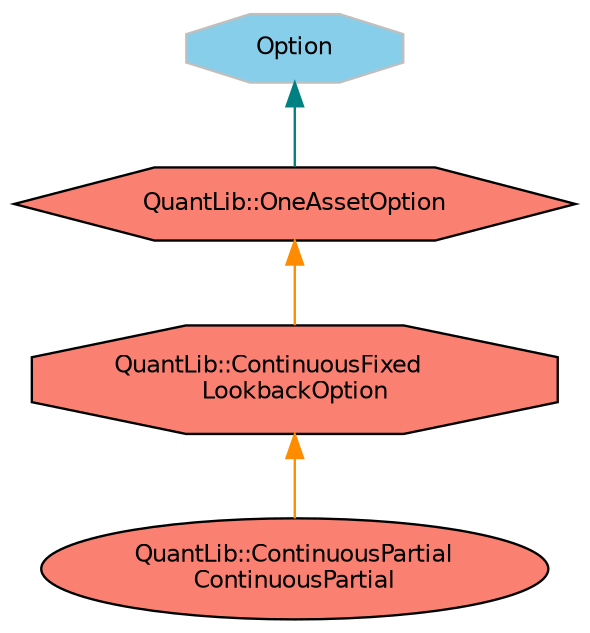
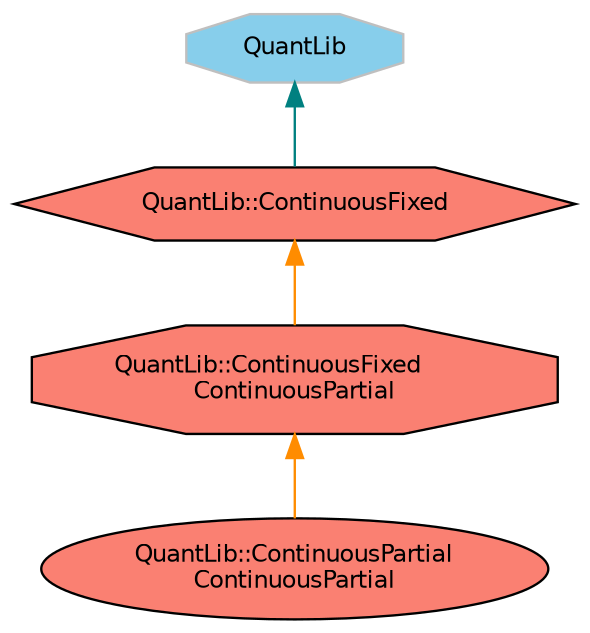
(295, 48) -> (295, 48)
(295, 204) -> (295, 204)
(295, 380) -> (295, 380)
